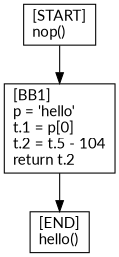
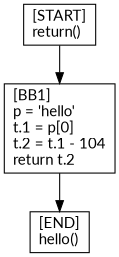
(60, 25) -> (60, 25)
(60, 128) -> (60, 128)
